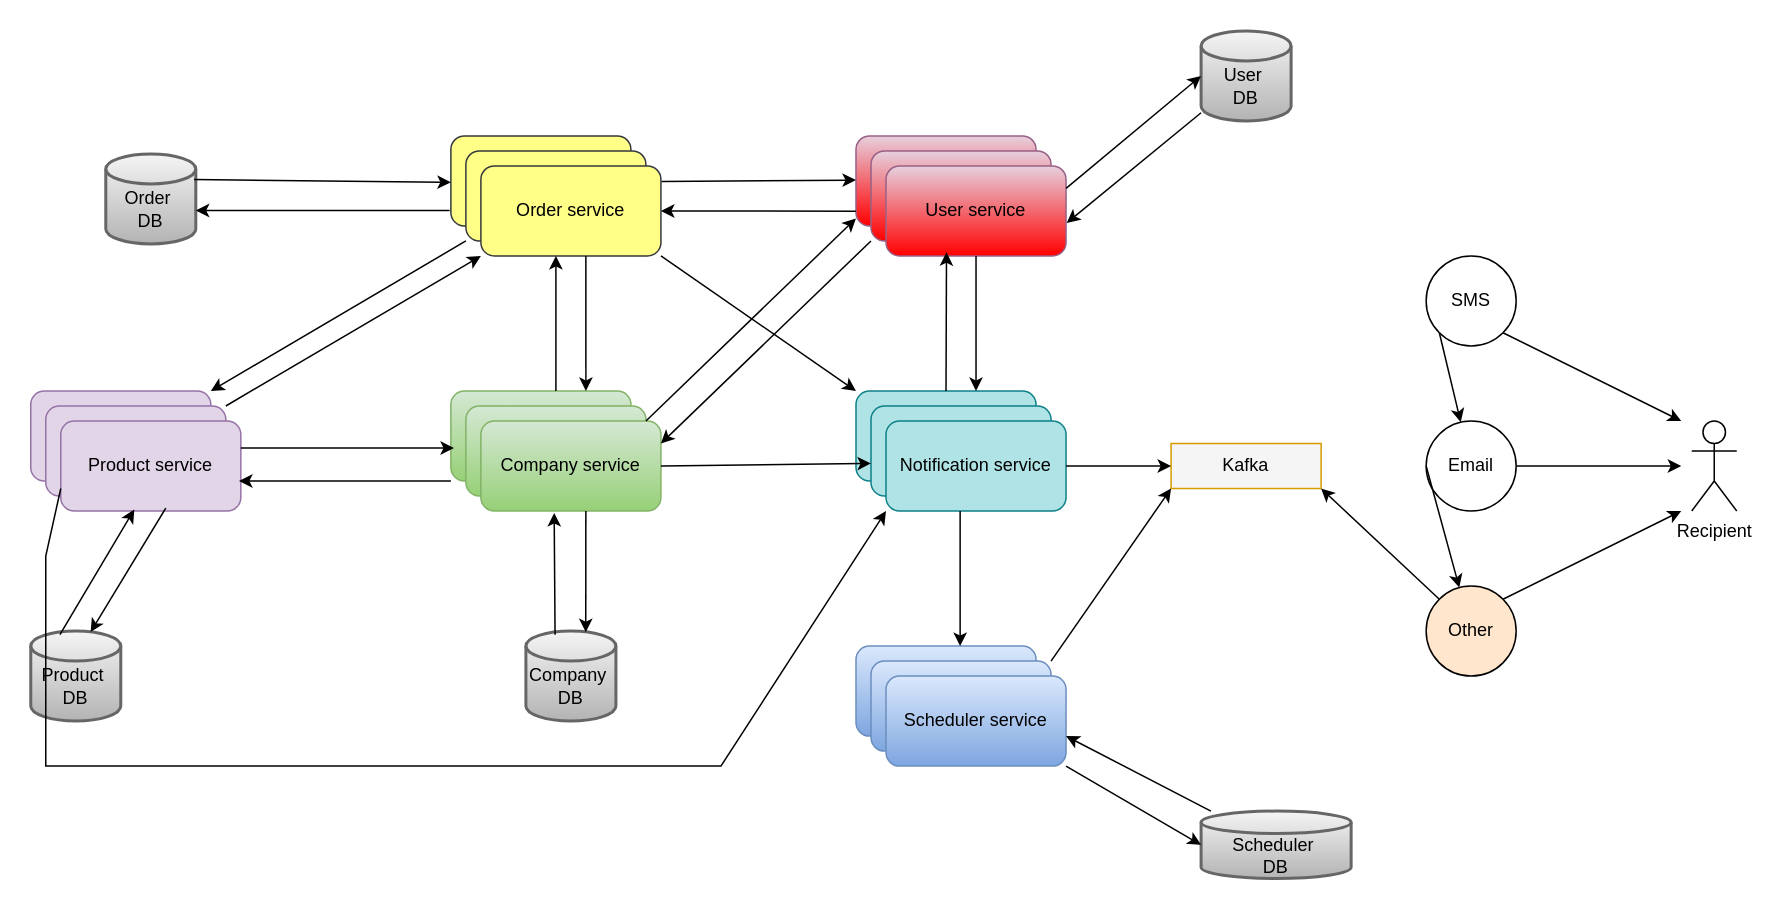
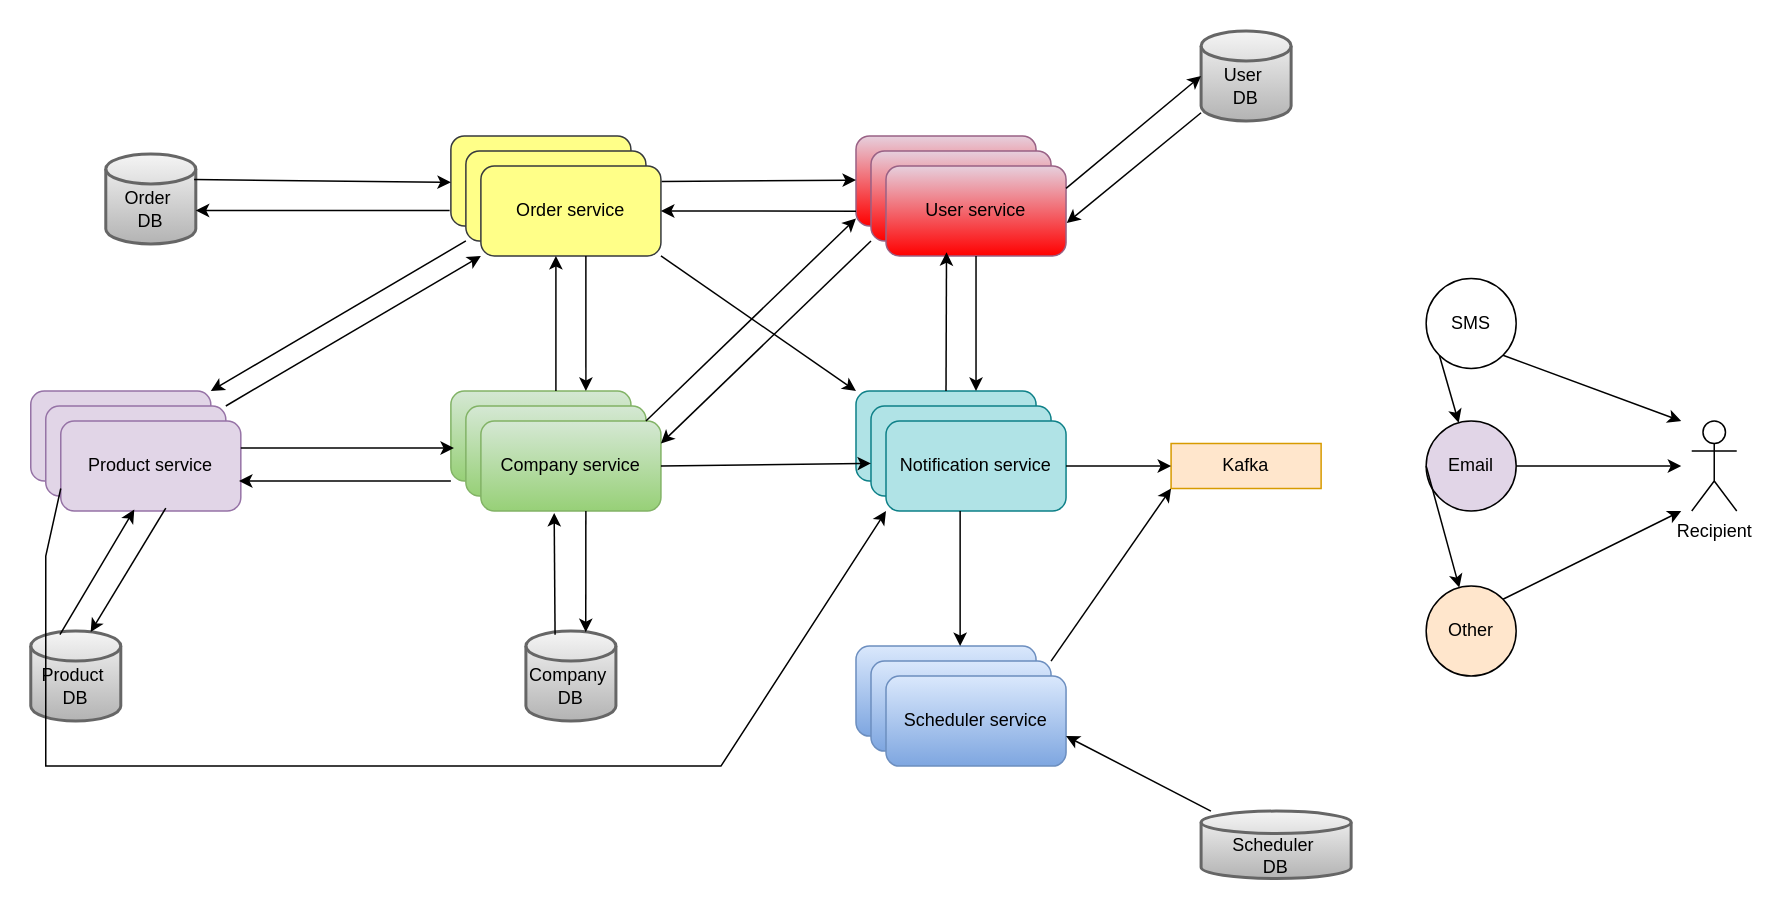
(1471, 301) -> (1471, 323)
(1246, 466) -> (1246, 466)
(1471, 466) -> (1471, 466)
(1383, 547) -> none
(1129, 803) -> none
